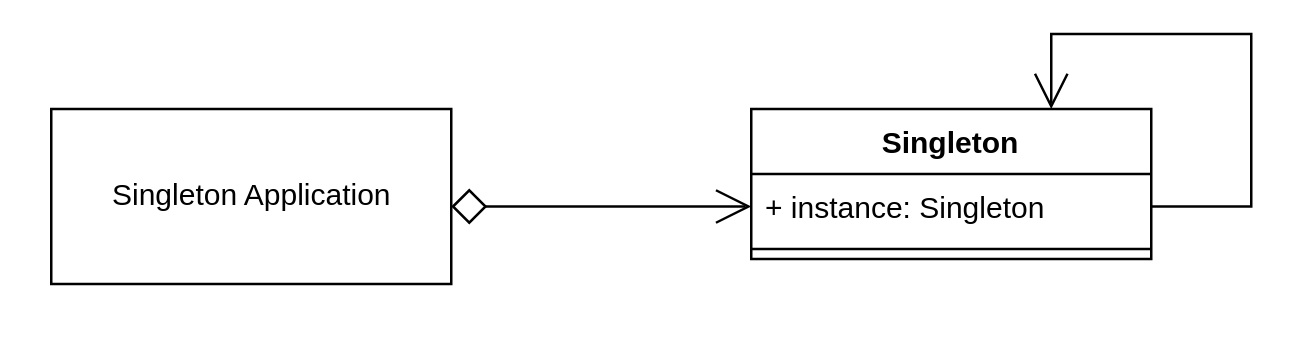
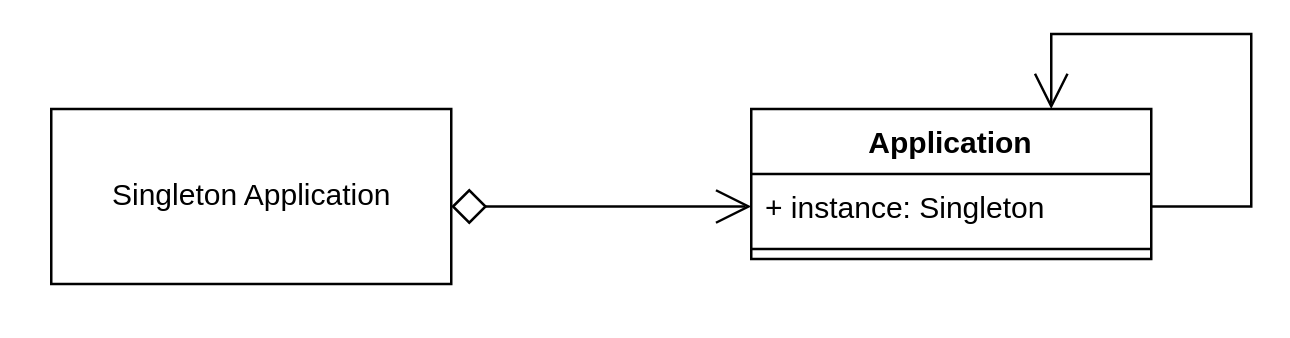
(950, 143) -> (950, 143)
